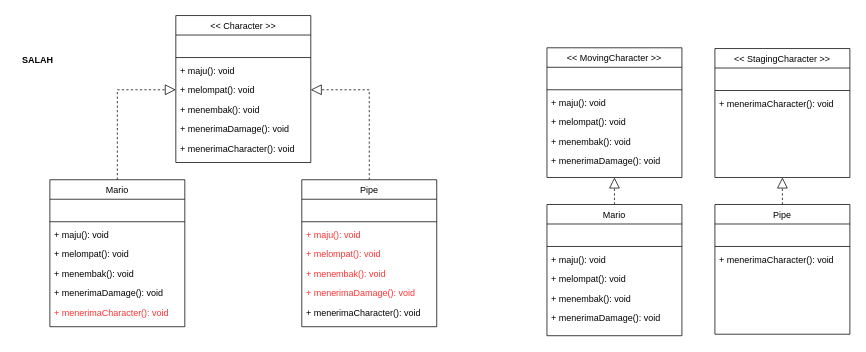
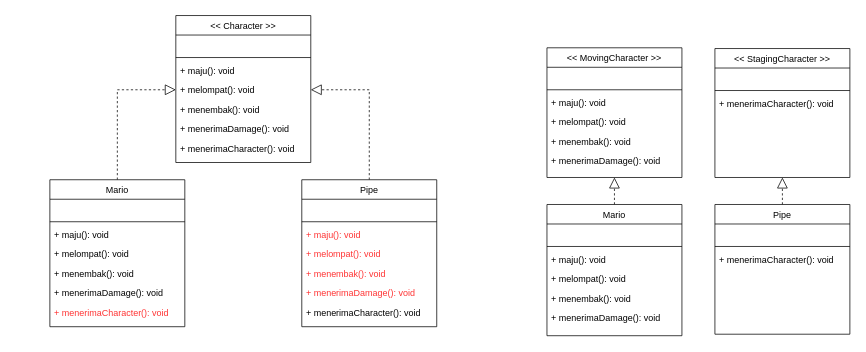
(38, 60) -> none
